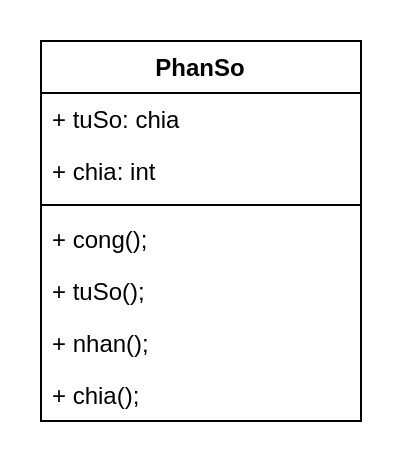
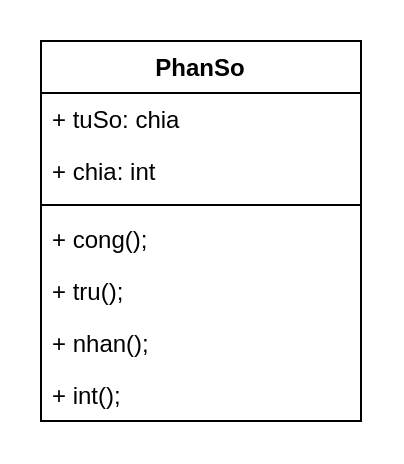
(106, 292) -> (100, 292)
(103, 396) -> (96, 396)
